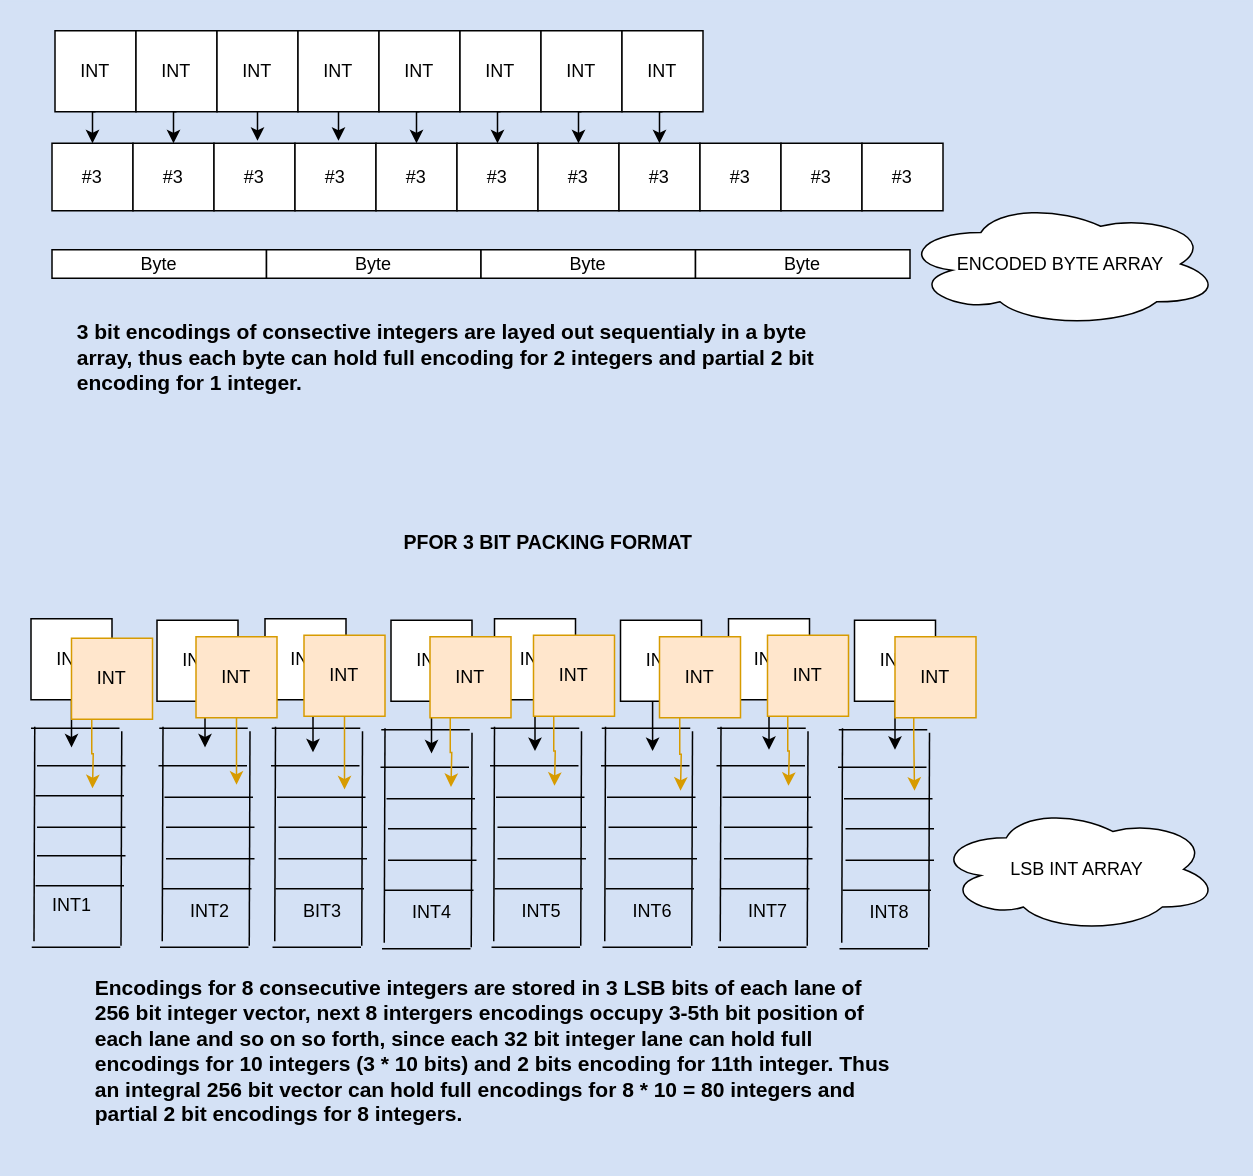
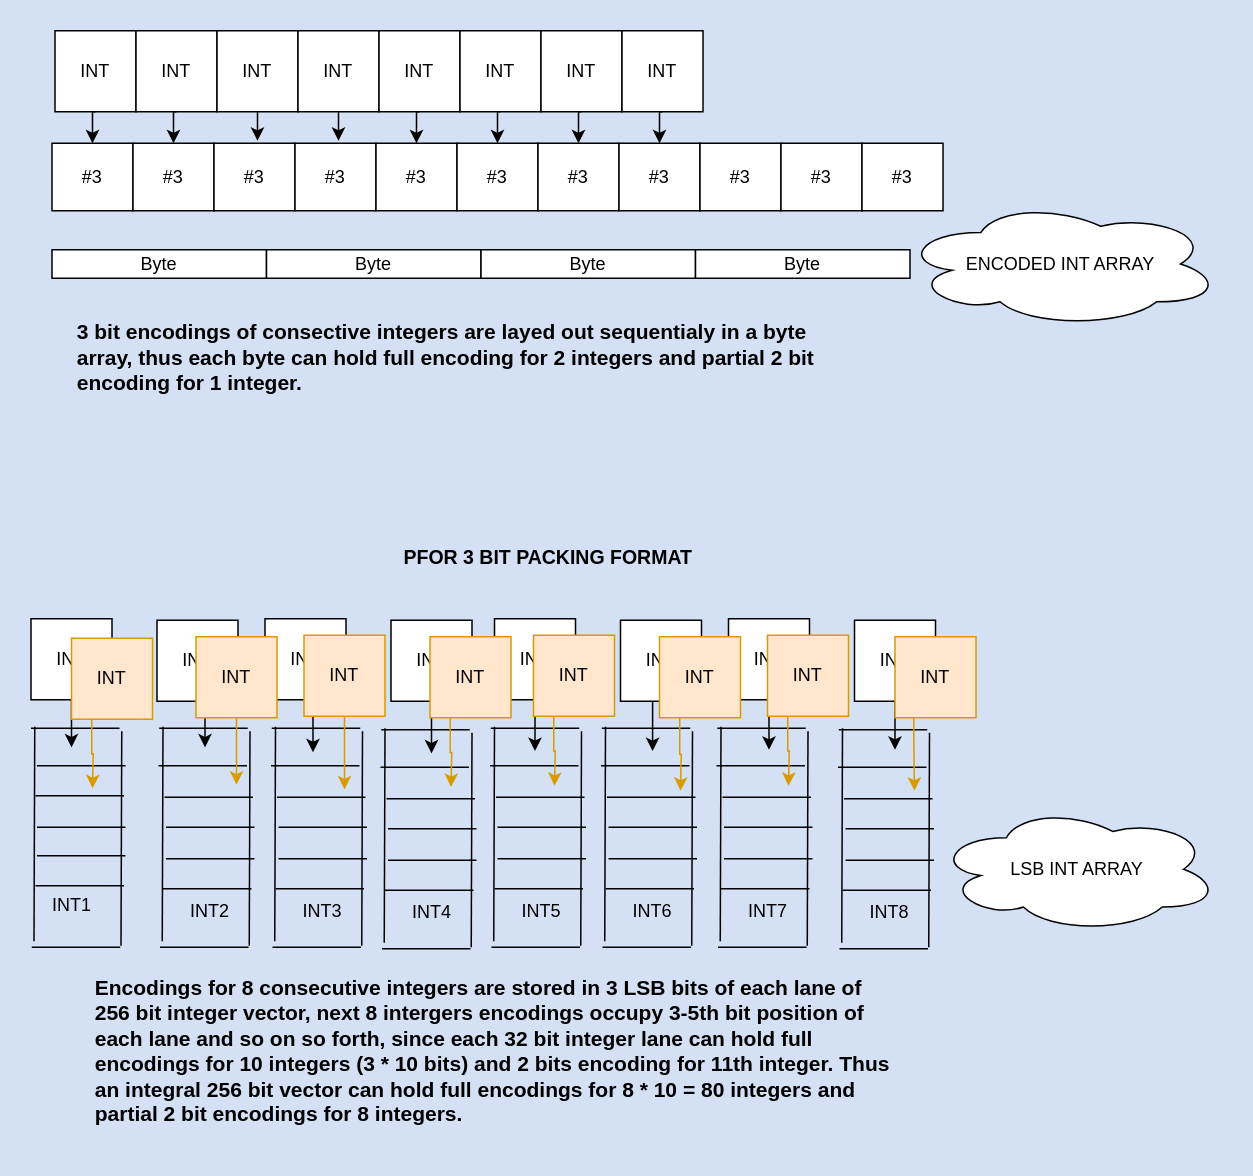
(1061, 265) -> (1061, 265)
(548, 542) -> (548, 557)
(323, 911) -> (323, 911)
